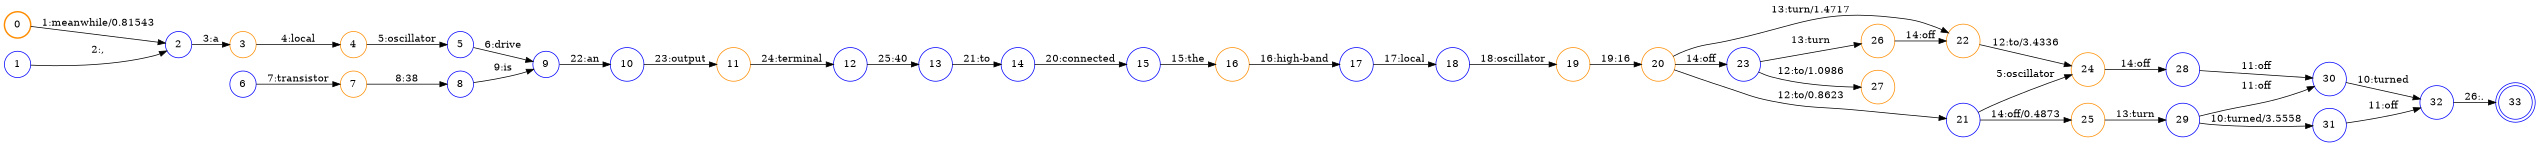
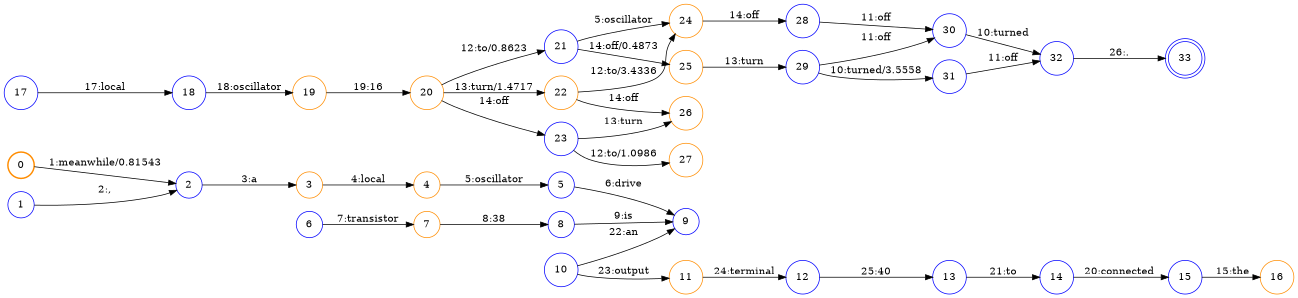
(1917, 41) -> (619, 109)
(581, 64) -> (624, 251)
(1291, 64) -> none
